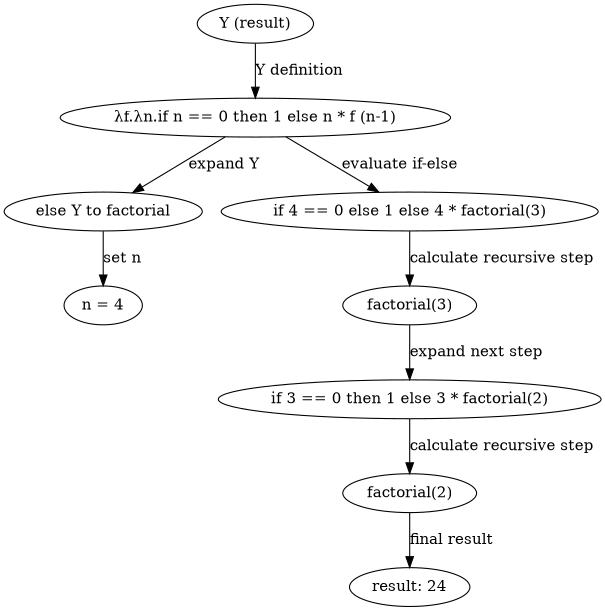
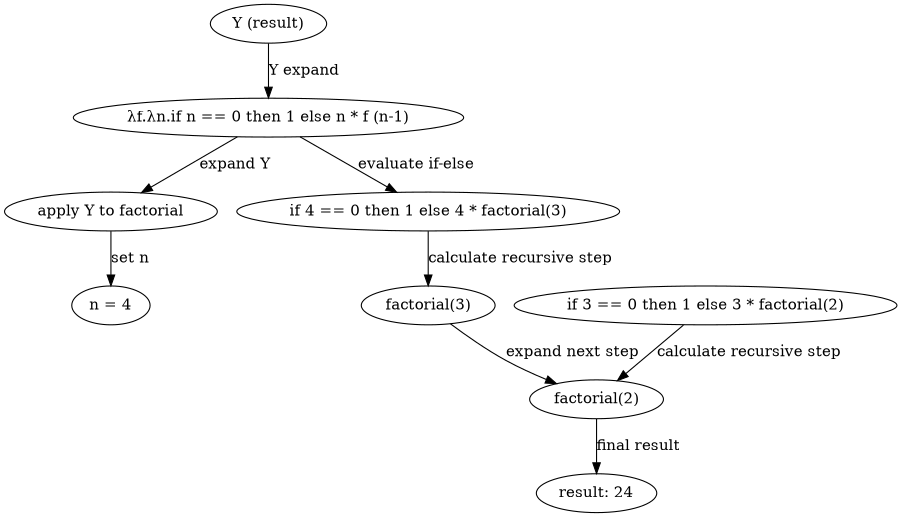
(300, 71) -> (304, 71)
(103, 212) -> (111, 212)
(410, 212) -> (428, 212)
(410, 347) -> (497, 355)
